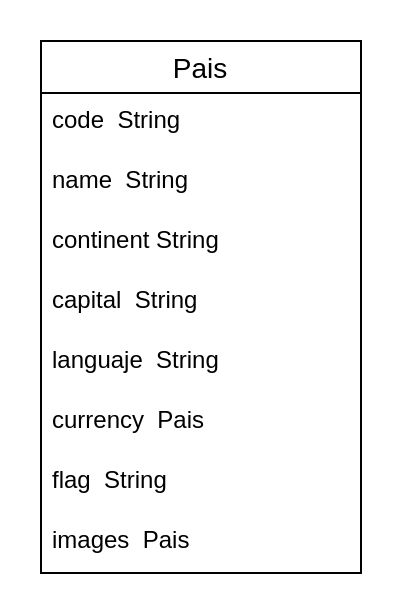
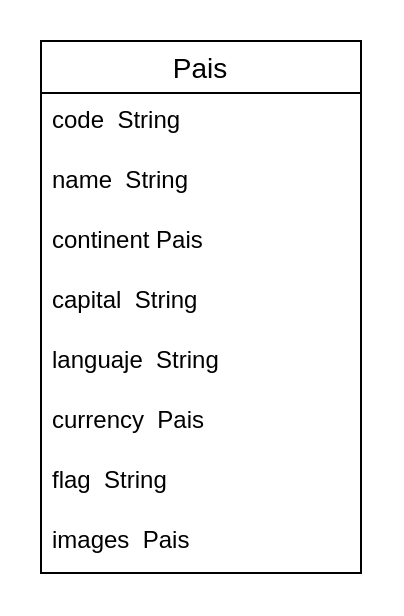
(151, 241) -> (138, 241)
